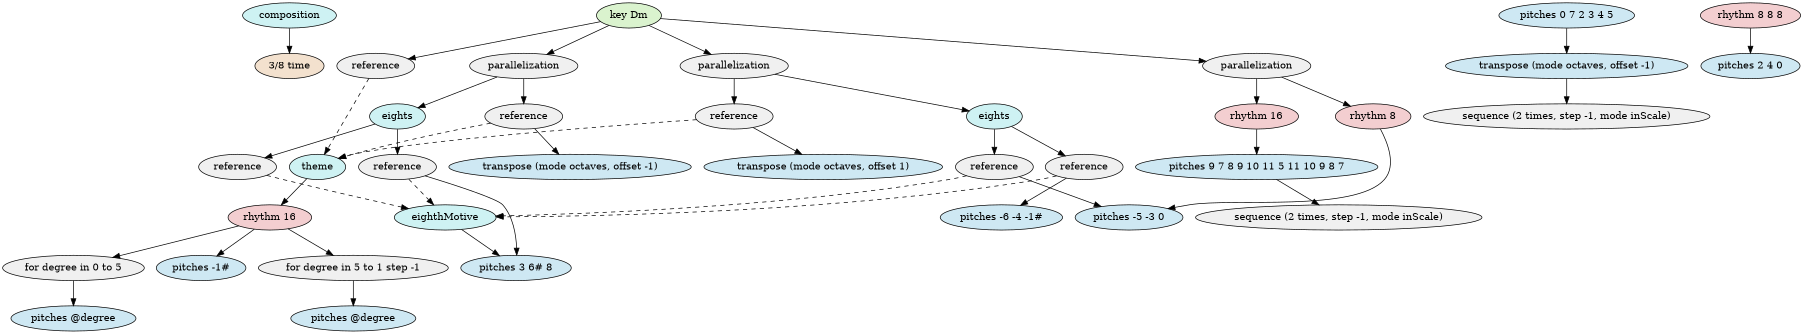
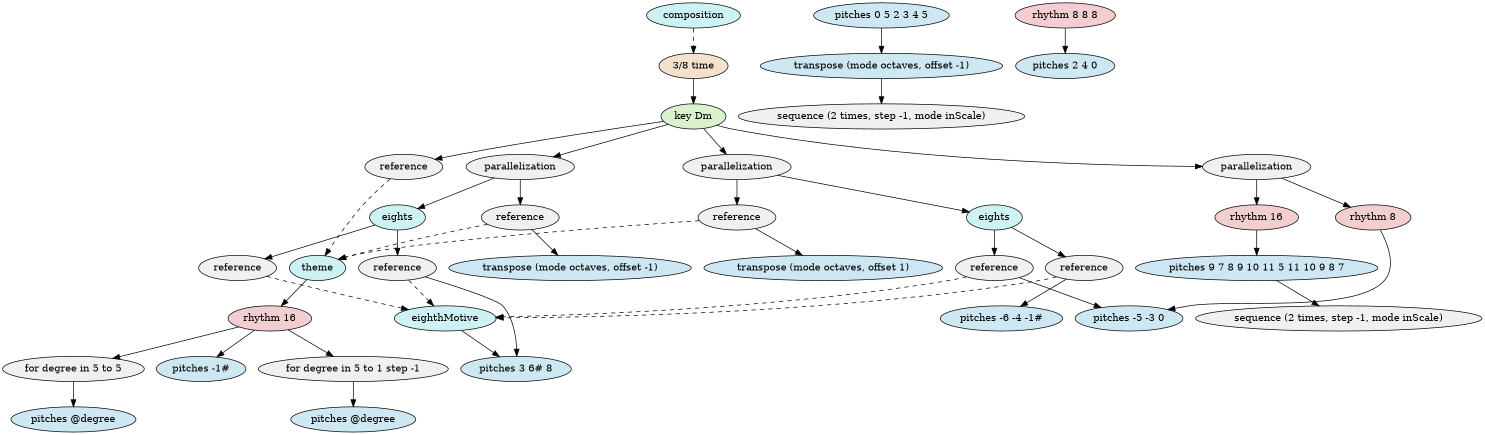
(1567, 15) -> (881, 15)
(289, 37) -> (693, 37)
none -> (693, 88)
(73, 268) -> (73, 369)
